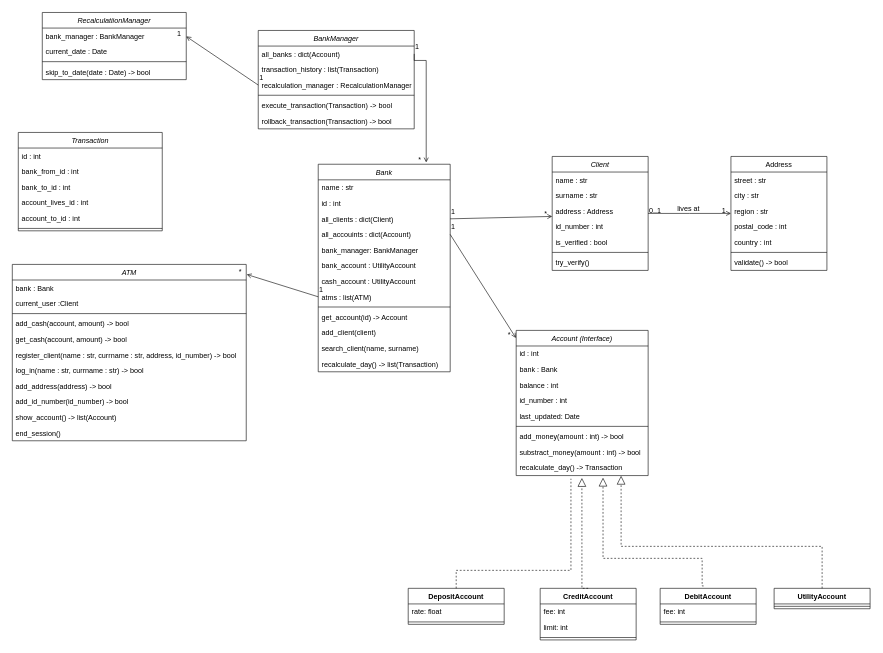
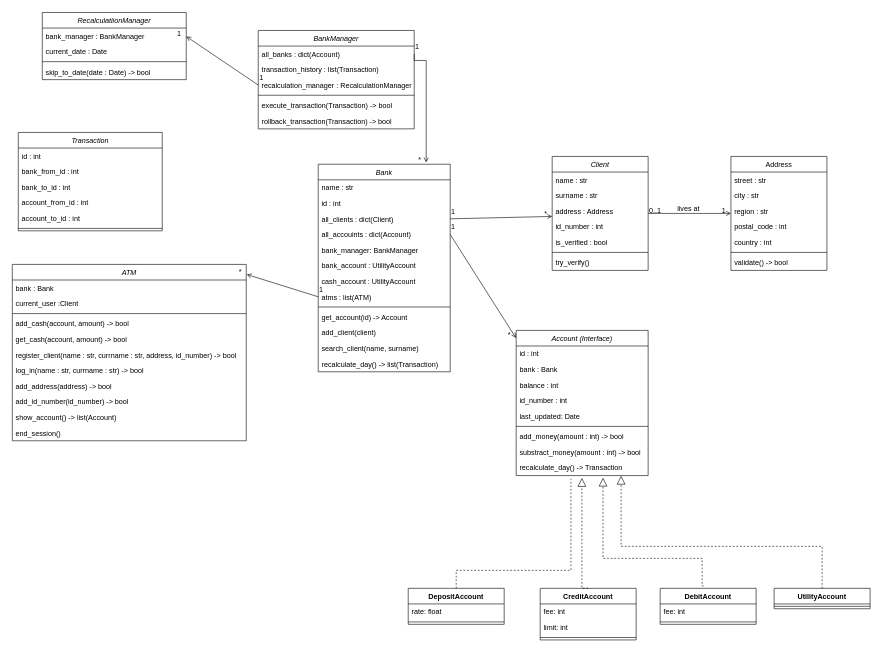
(59, 203) -> (59, 203)
